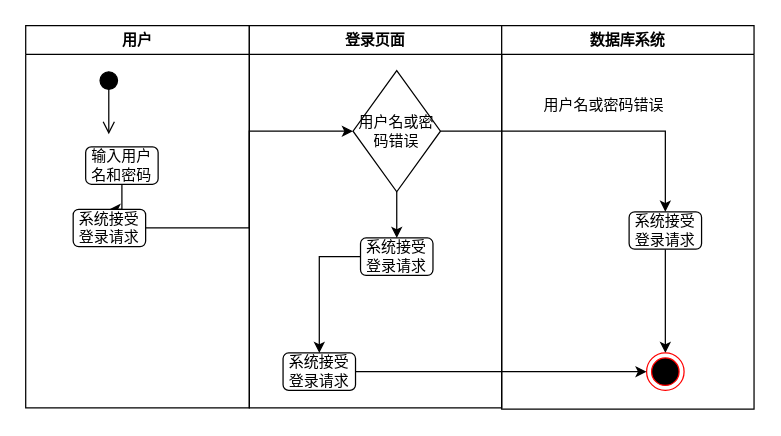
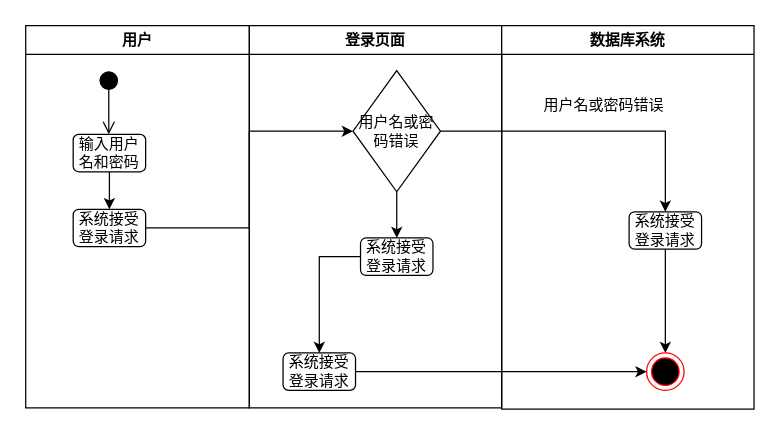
(122, 166) -> (109, 153)
